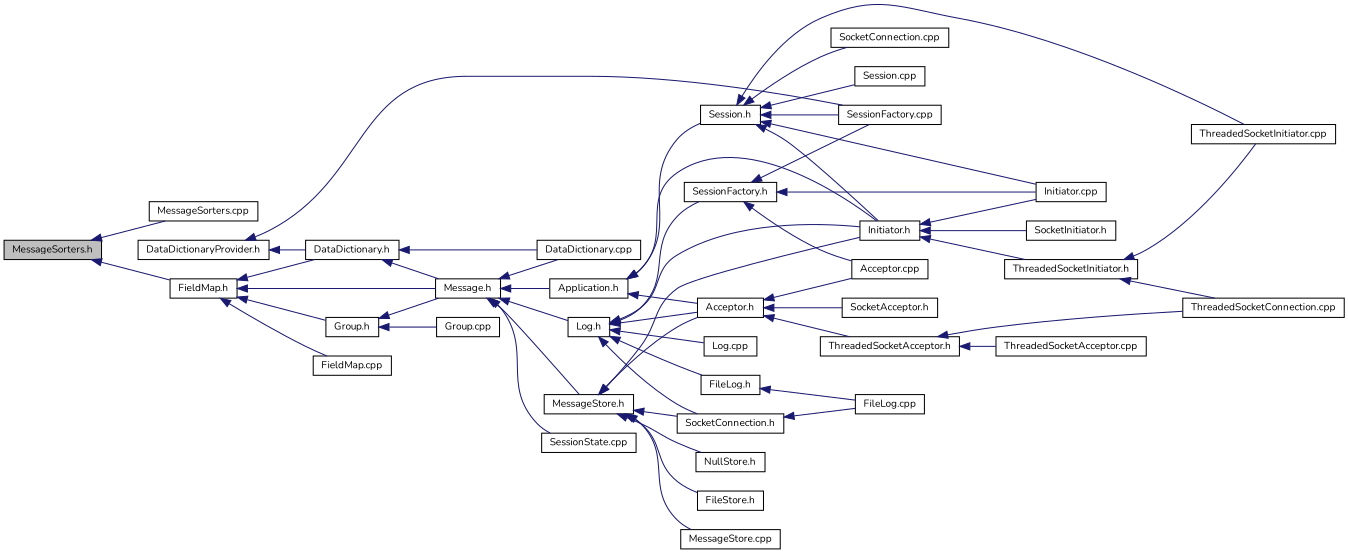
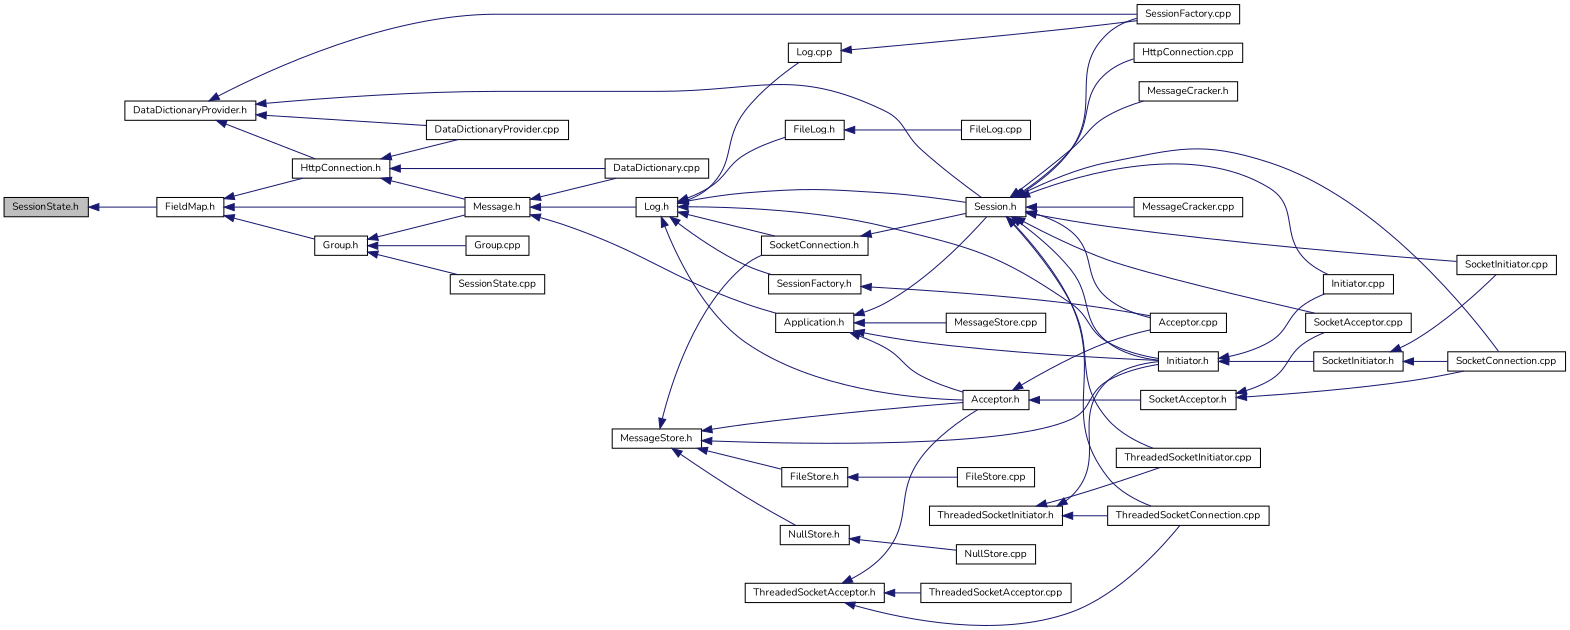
none -> (1188, 53)
(890, 76) -> (1188, 207)
none -> (643, 91)
none -> (1188, 91)
none -> (497, 130)
(815, 151) -> (994, 36)
none -> (827, 190)
(912, 192) -> none
(204, 211) -> none
(978, 249) -> (1090, 415)
(53, 250) -> (46, 207)
(352, 250) -> (341, 169)
none -> (1507, 265)
none -> (1090, 269)
none -> (1358, 323)
(812, 327) -> (906, 490)
(538, 348) -> none
none -> (1431, 361)
(352, 366) -> none
none -> (1084, 370)
(518, 372) -> (418, 265)
none -> (1355, 388)
(825, 412) -> (919, 224)
(659, 477) -> (905, 323)
none -> (996, 477)
none -> (996, 554)
